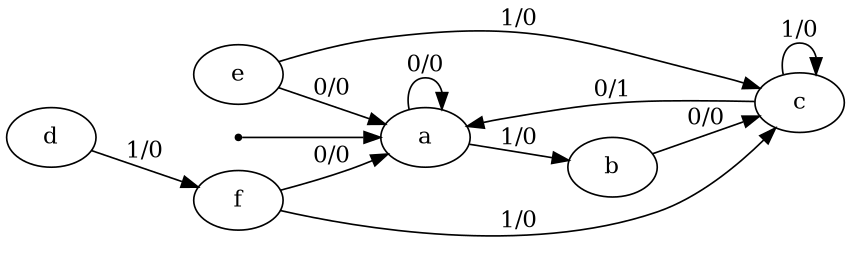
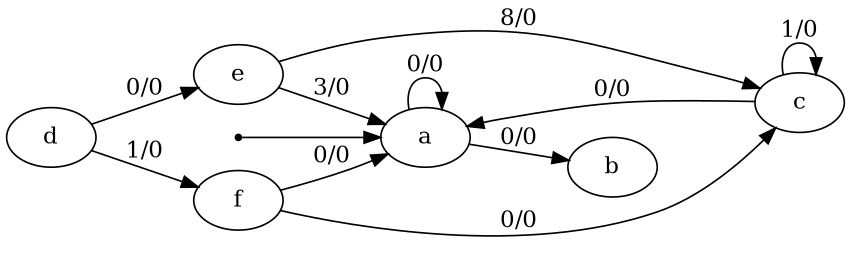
(519, 19) -> (519, 19)
(332, 89) -> (332, 89)
(613, 90) -> (613, 90)
none -> (137, 109)
(519, 138) -> (519, 138)
(698, 138) -> none
(519, 221) -> (519, 221)
